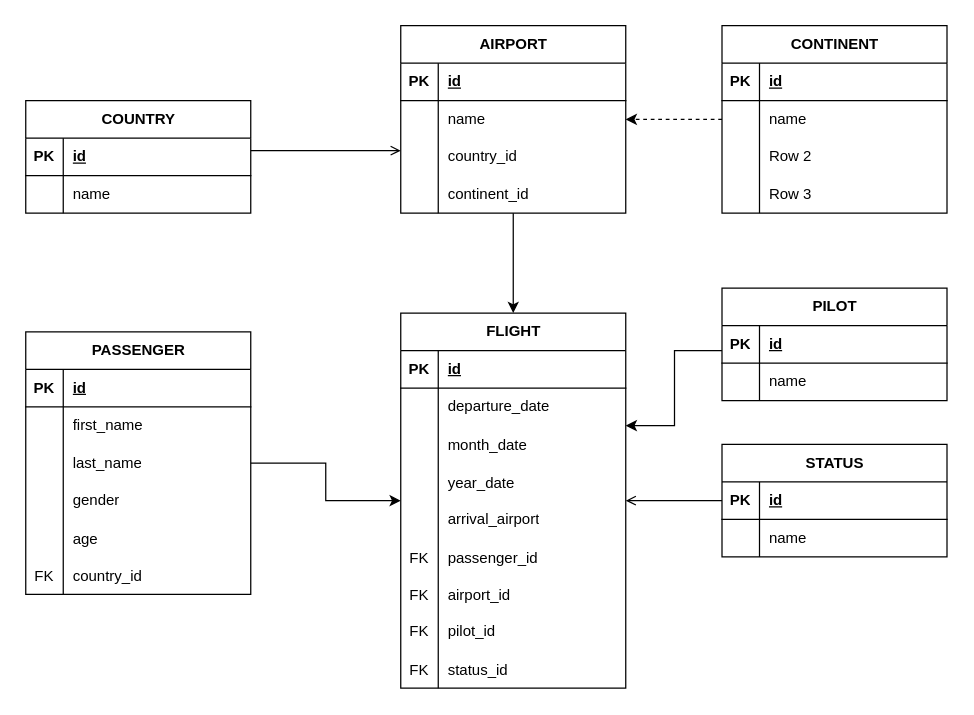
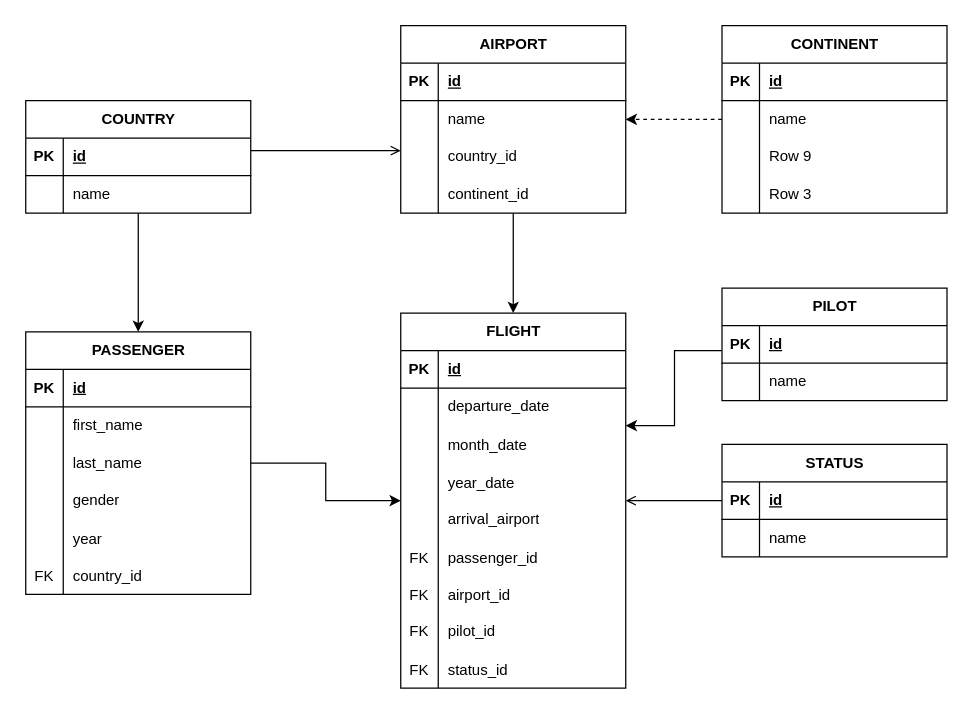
(788, 157) -> (788, 157)
none -> (138, 270)
(85, 539) -> (89, 539)
